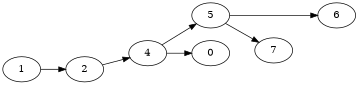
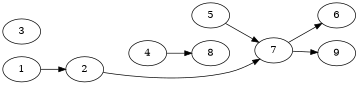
(270, 15) -> (302, 35)
none -> (22, 32)
(176, 36) -> none
(211, 53) -> (211, 53)
none -> (337, 53)
(113, 62) -> (179, 78)
